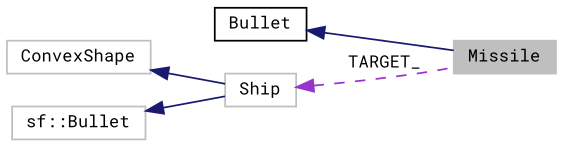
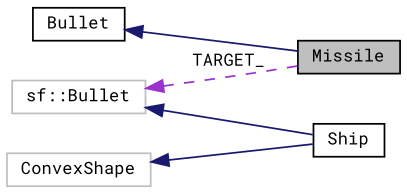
(505, 57) -> (349, 57)
(383, 78) -> (231, 76)
(261, 90) -> (349, 140)
